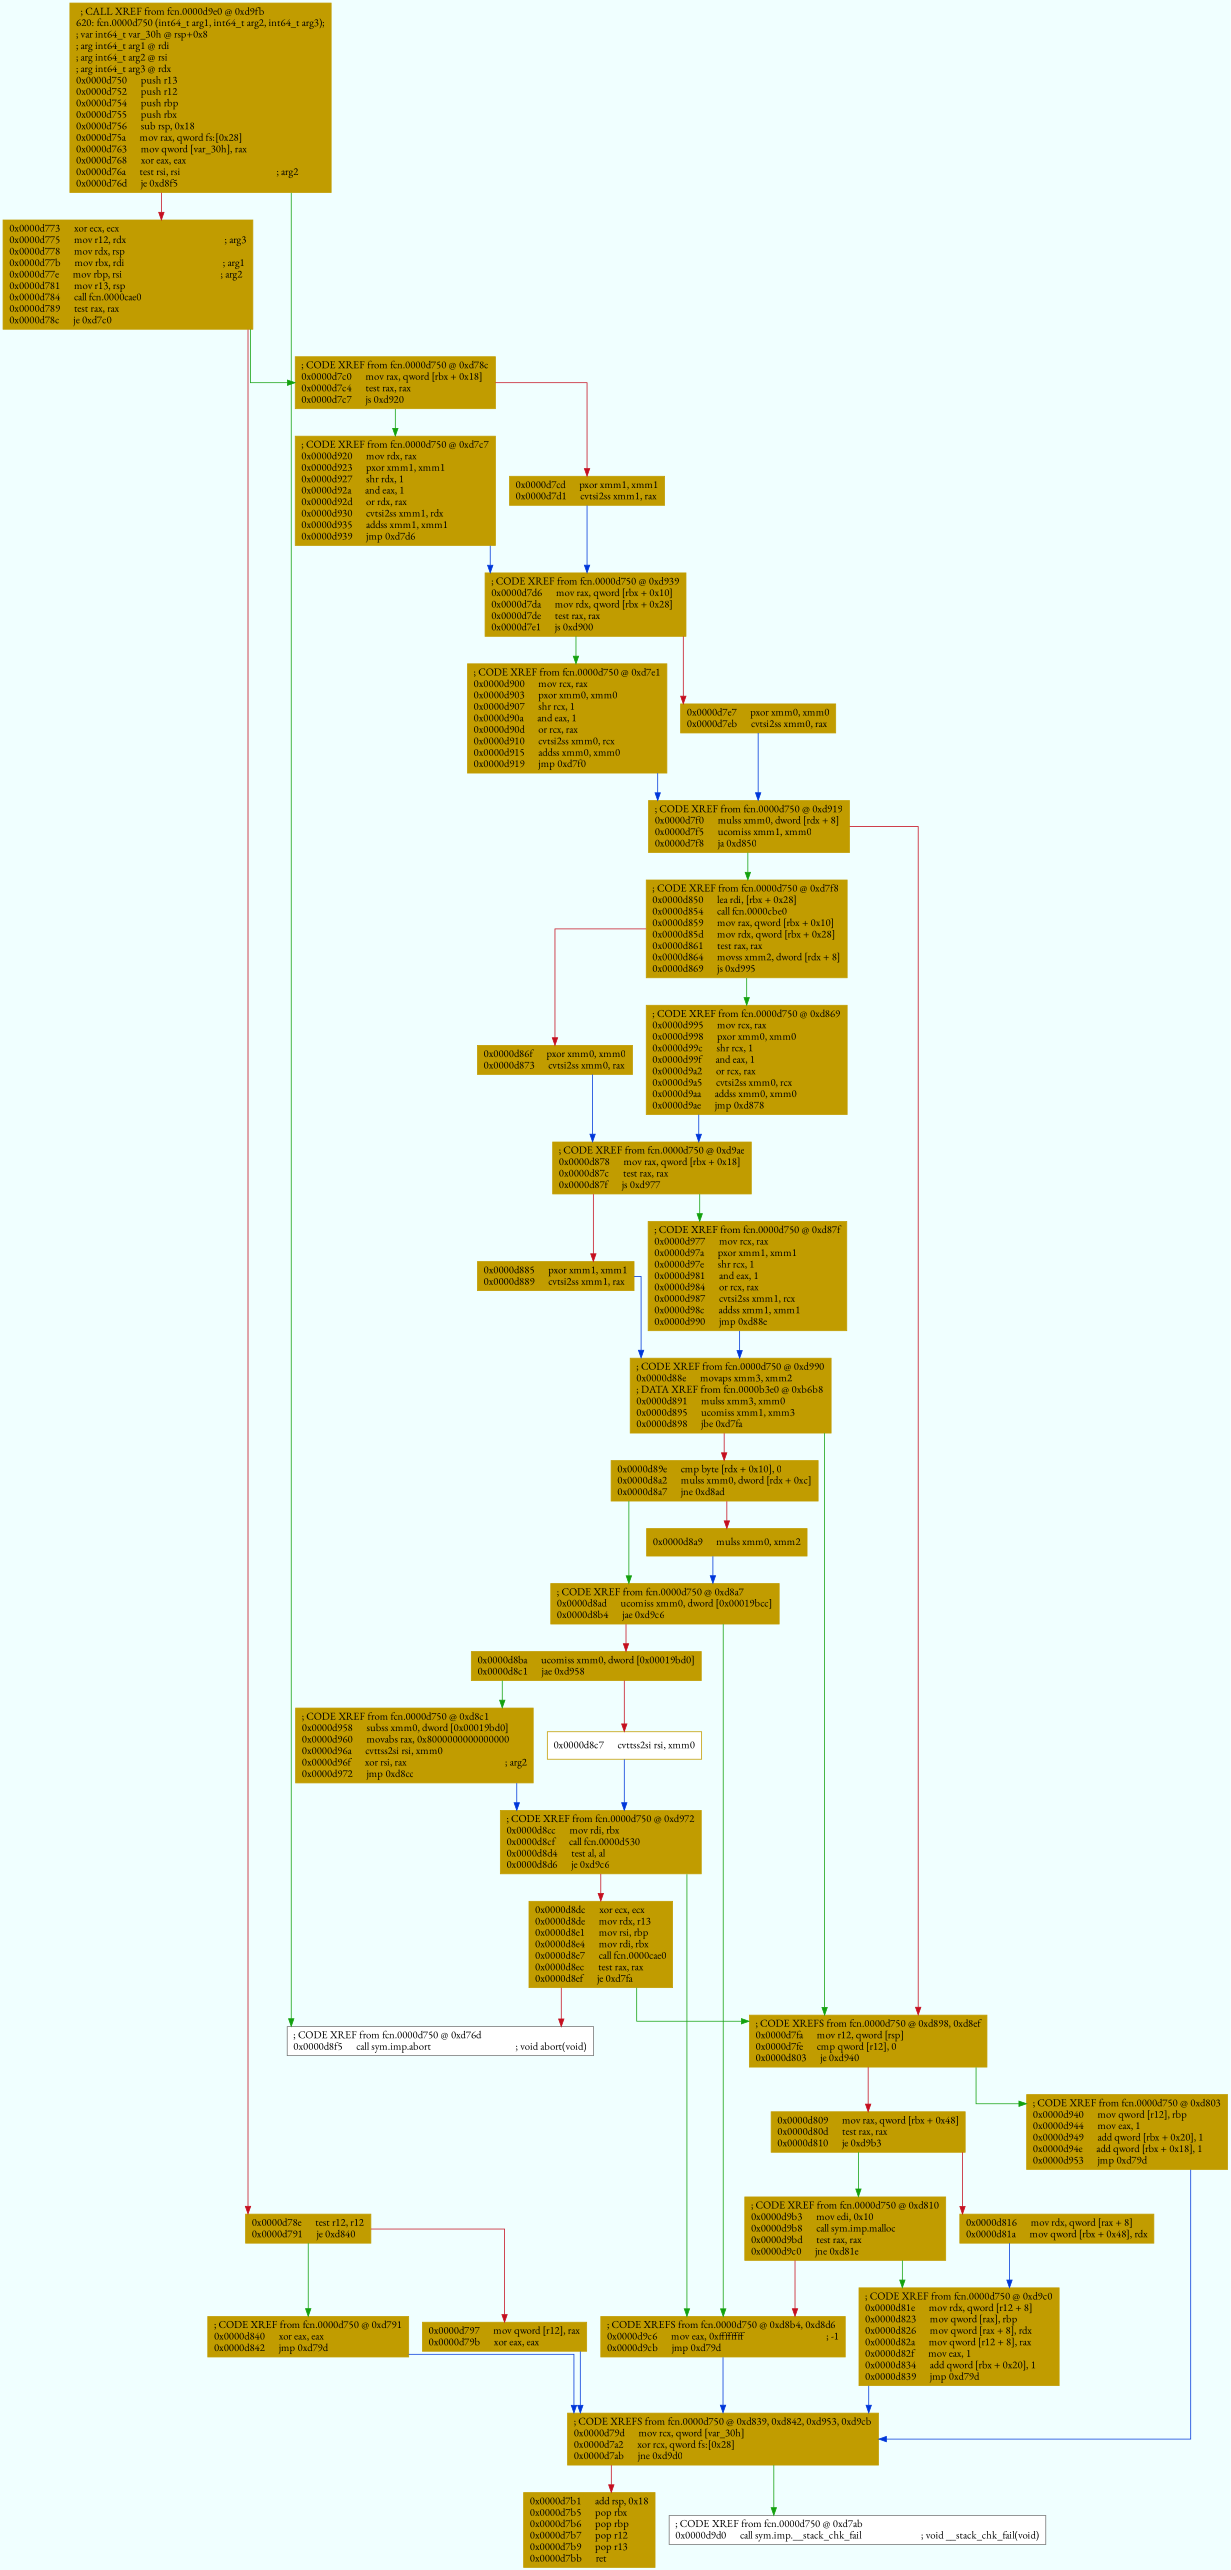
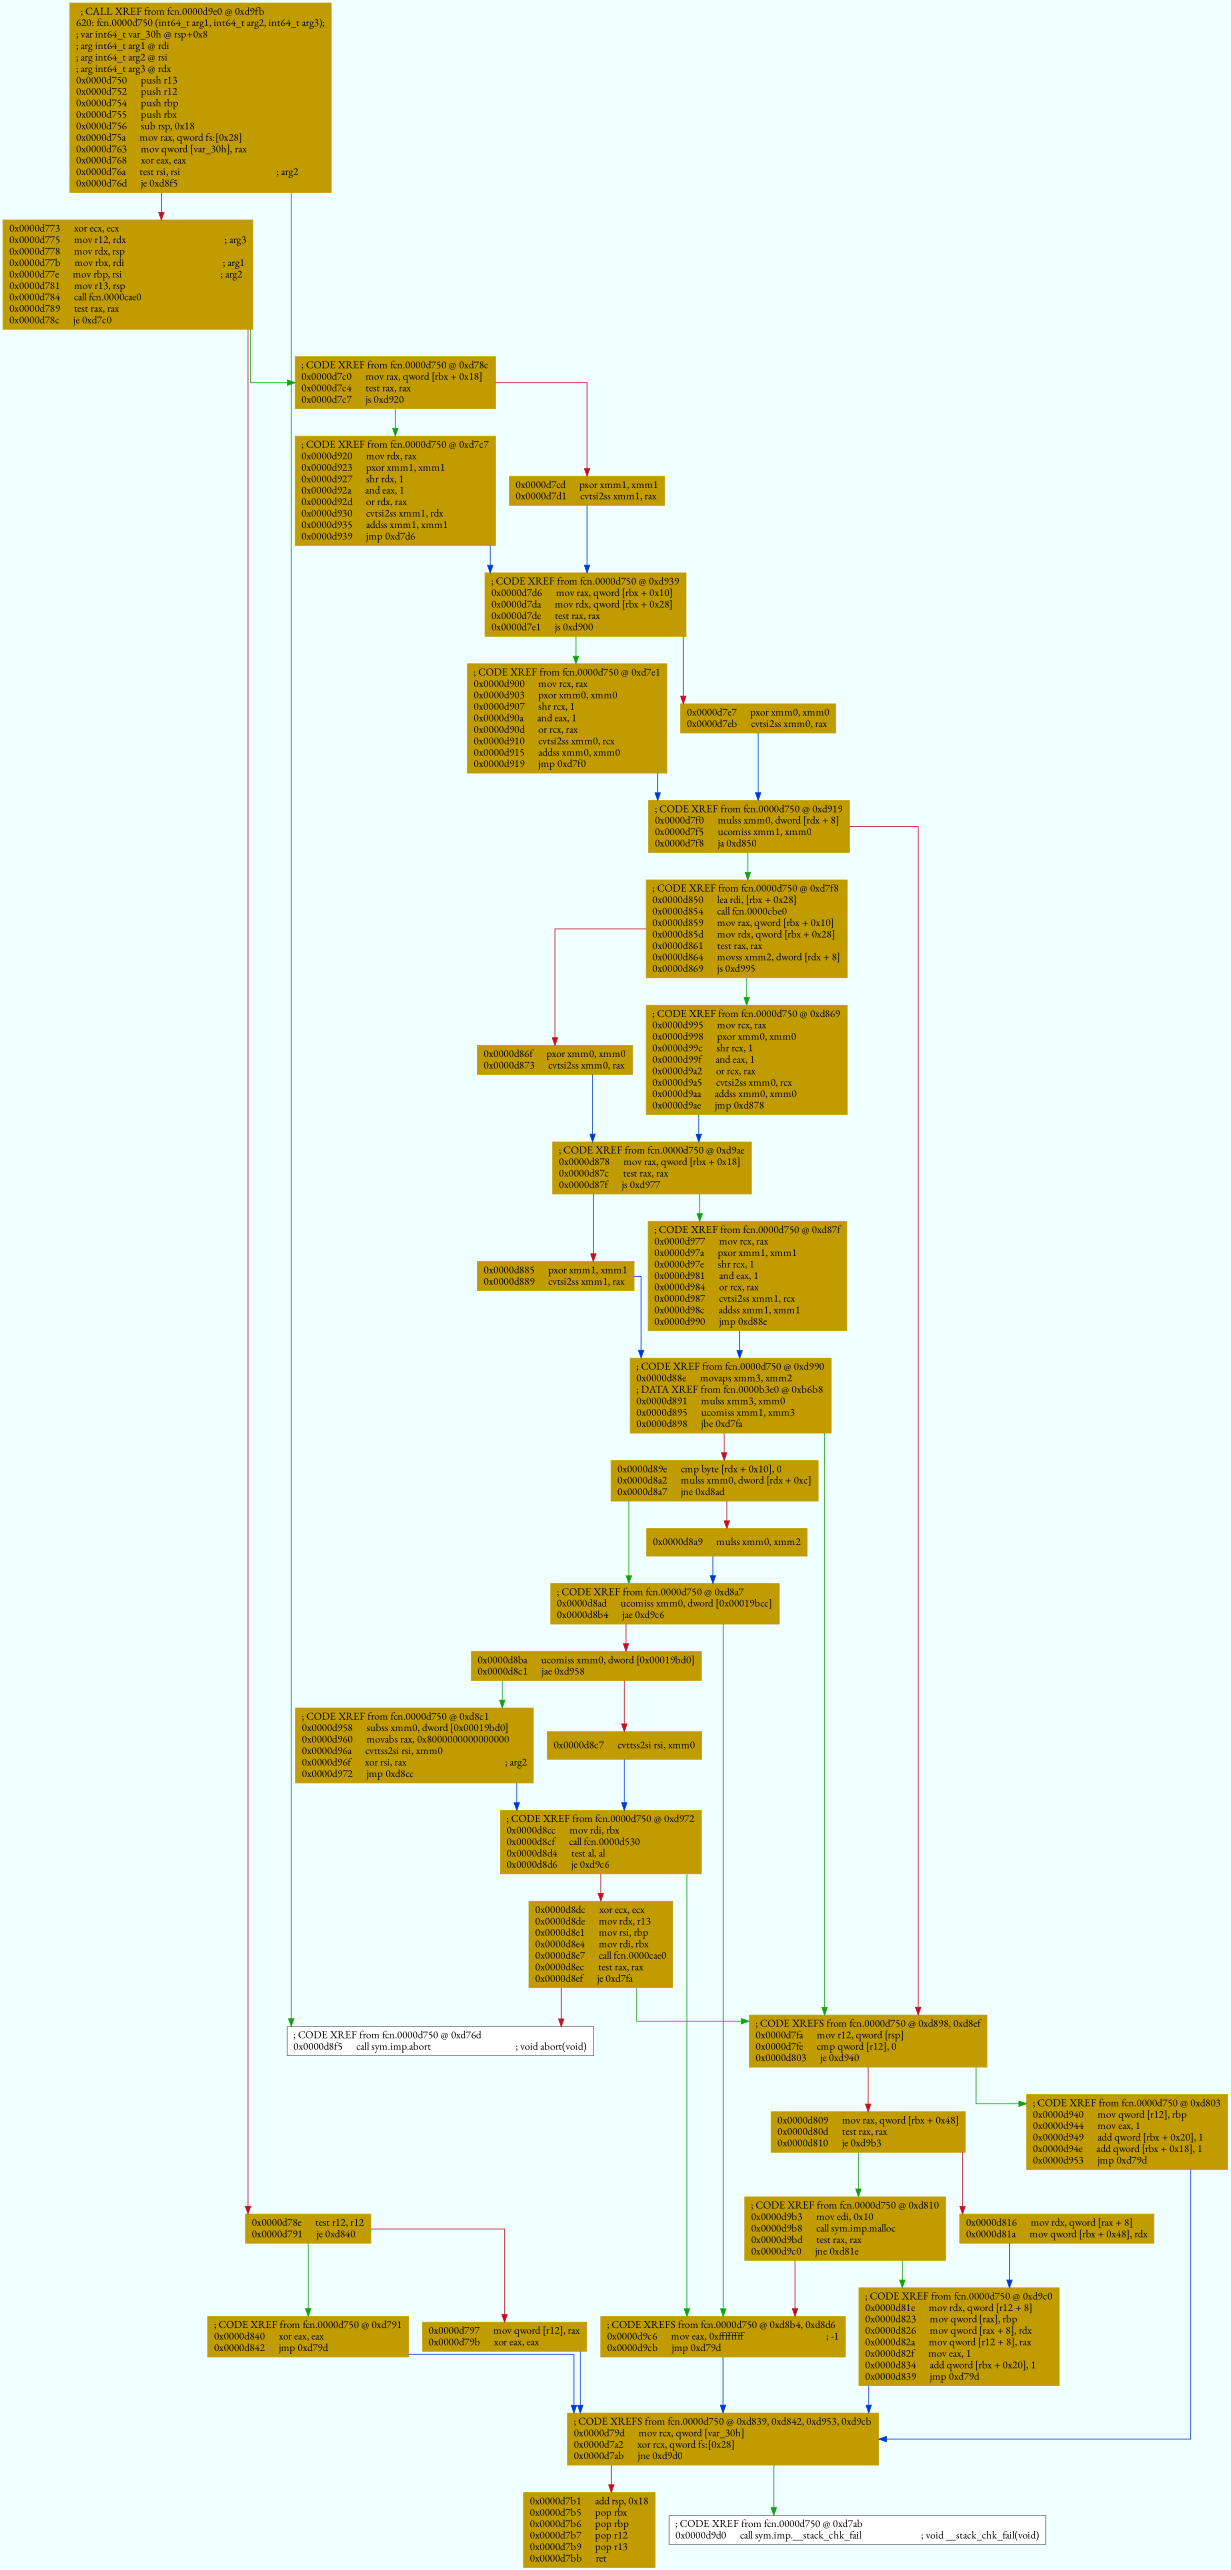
(624, 1745) -> (624, 1745)
